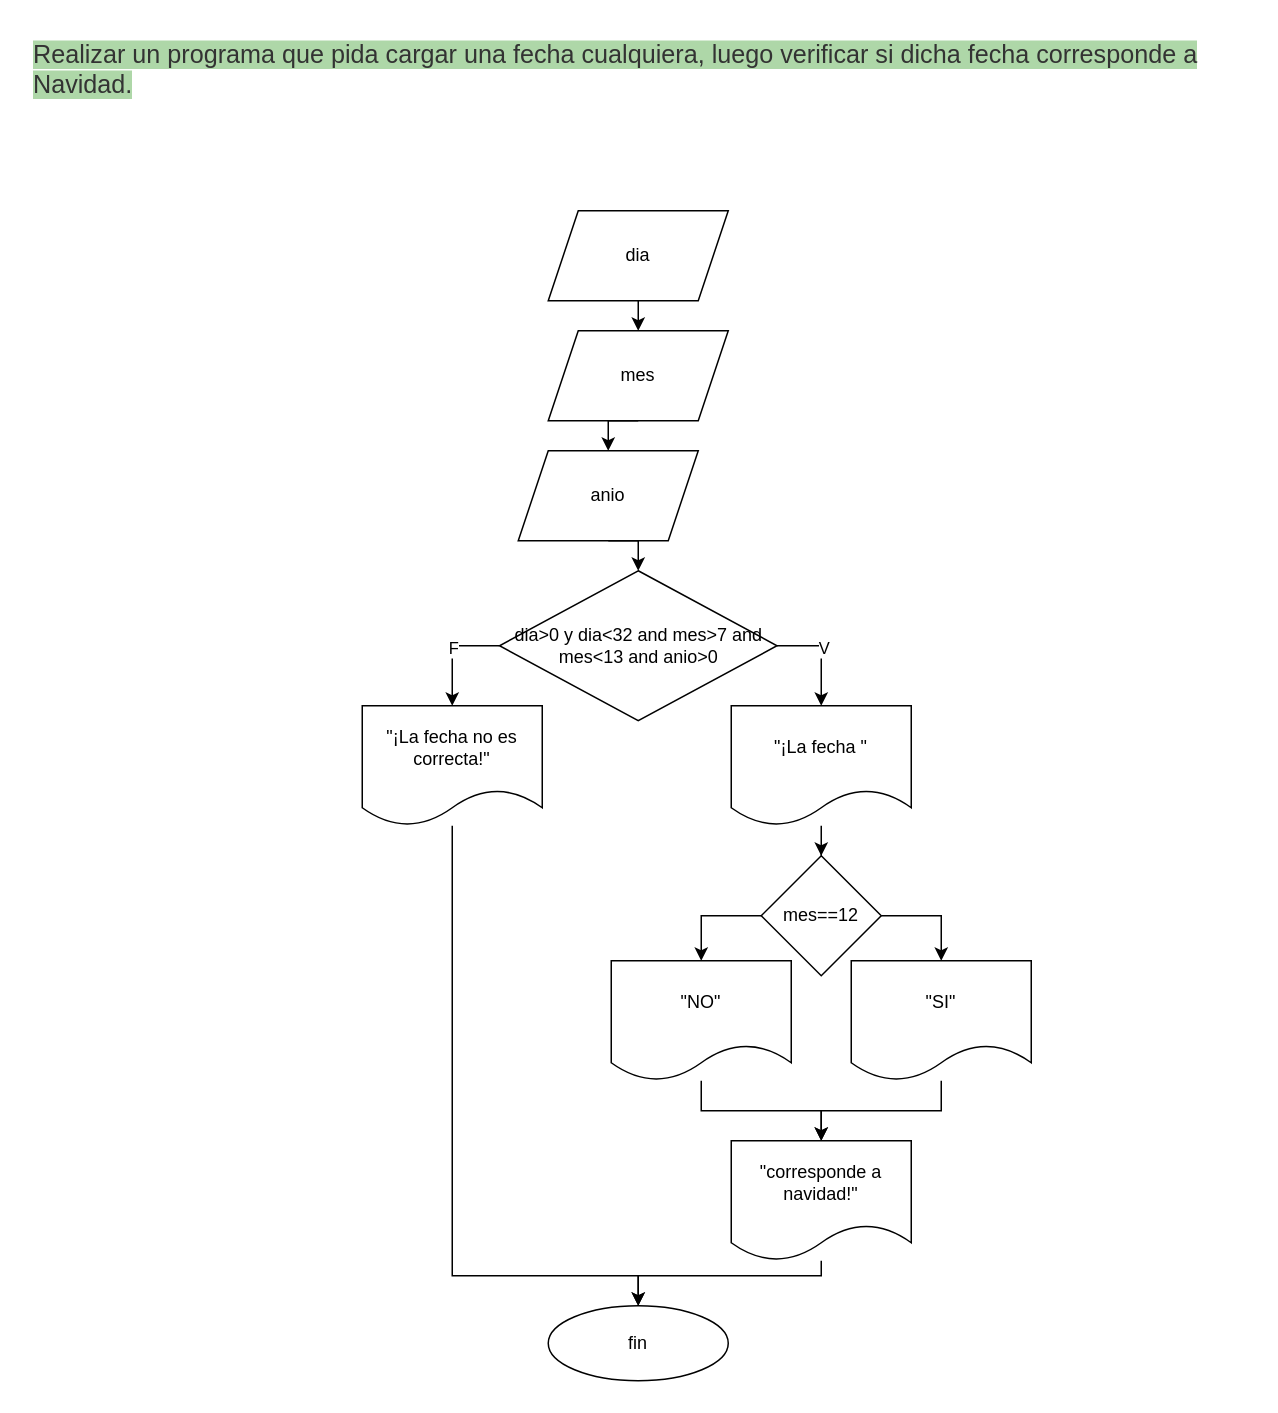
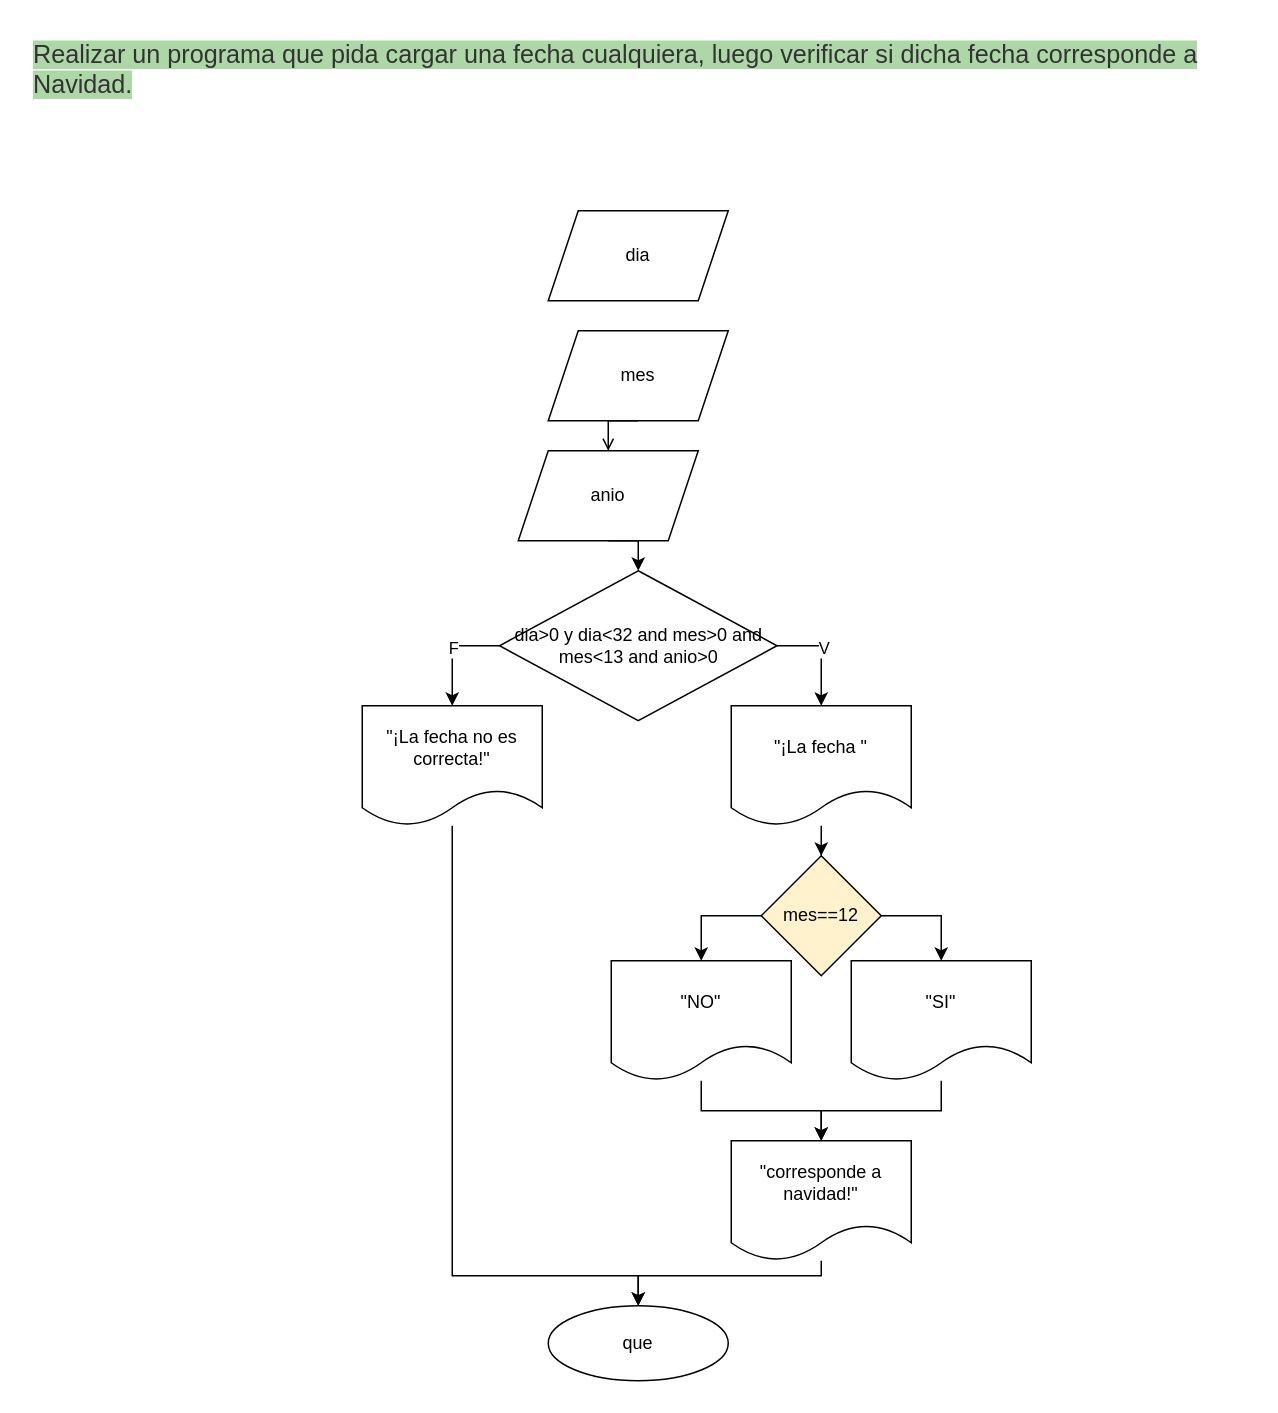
(638, 311) -> none
(608, 439) -> (608, 441)
(639, 646) -> (639, 646)
(821, 916) -> (821, 916)
(638, 1343) -> (638, 1343)
